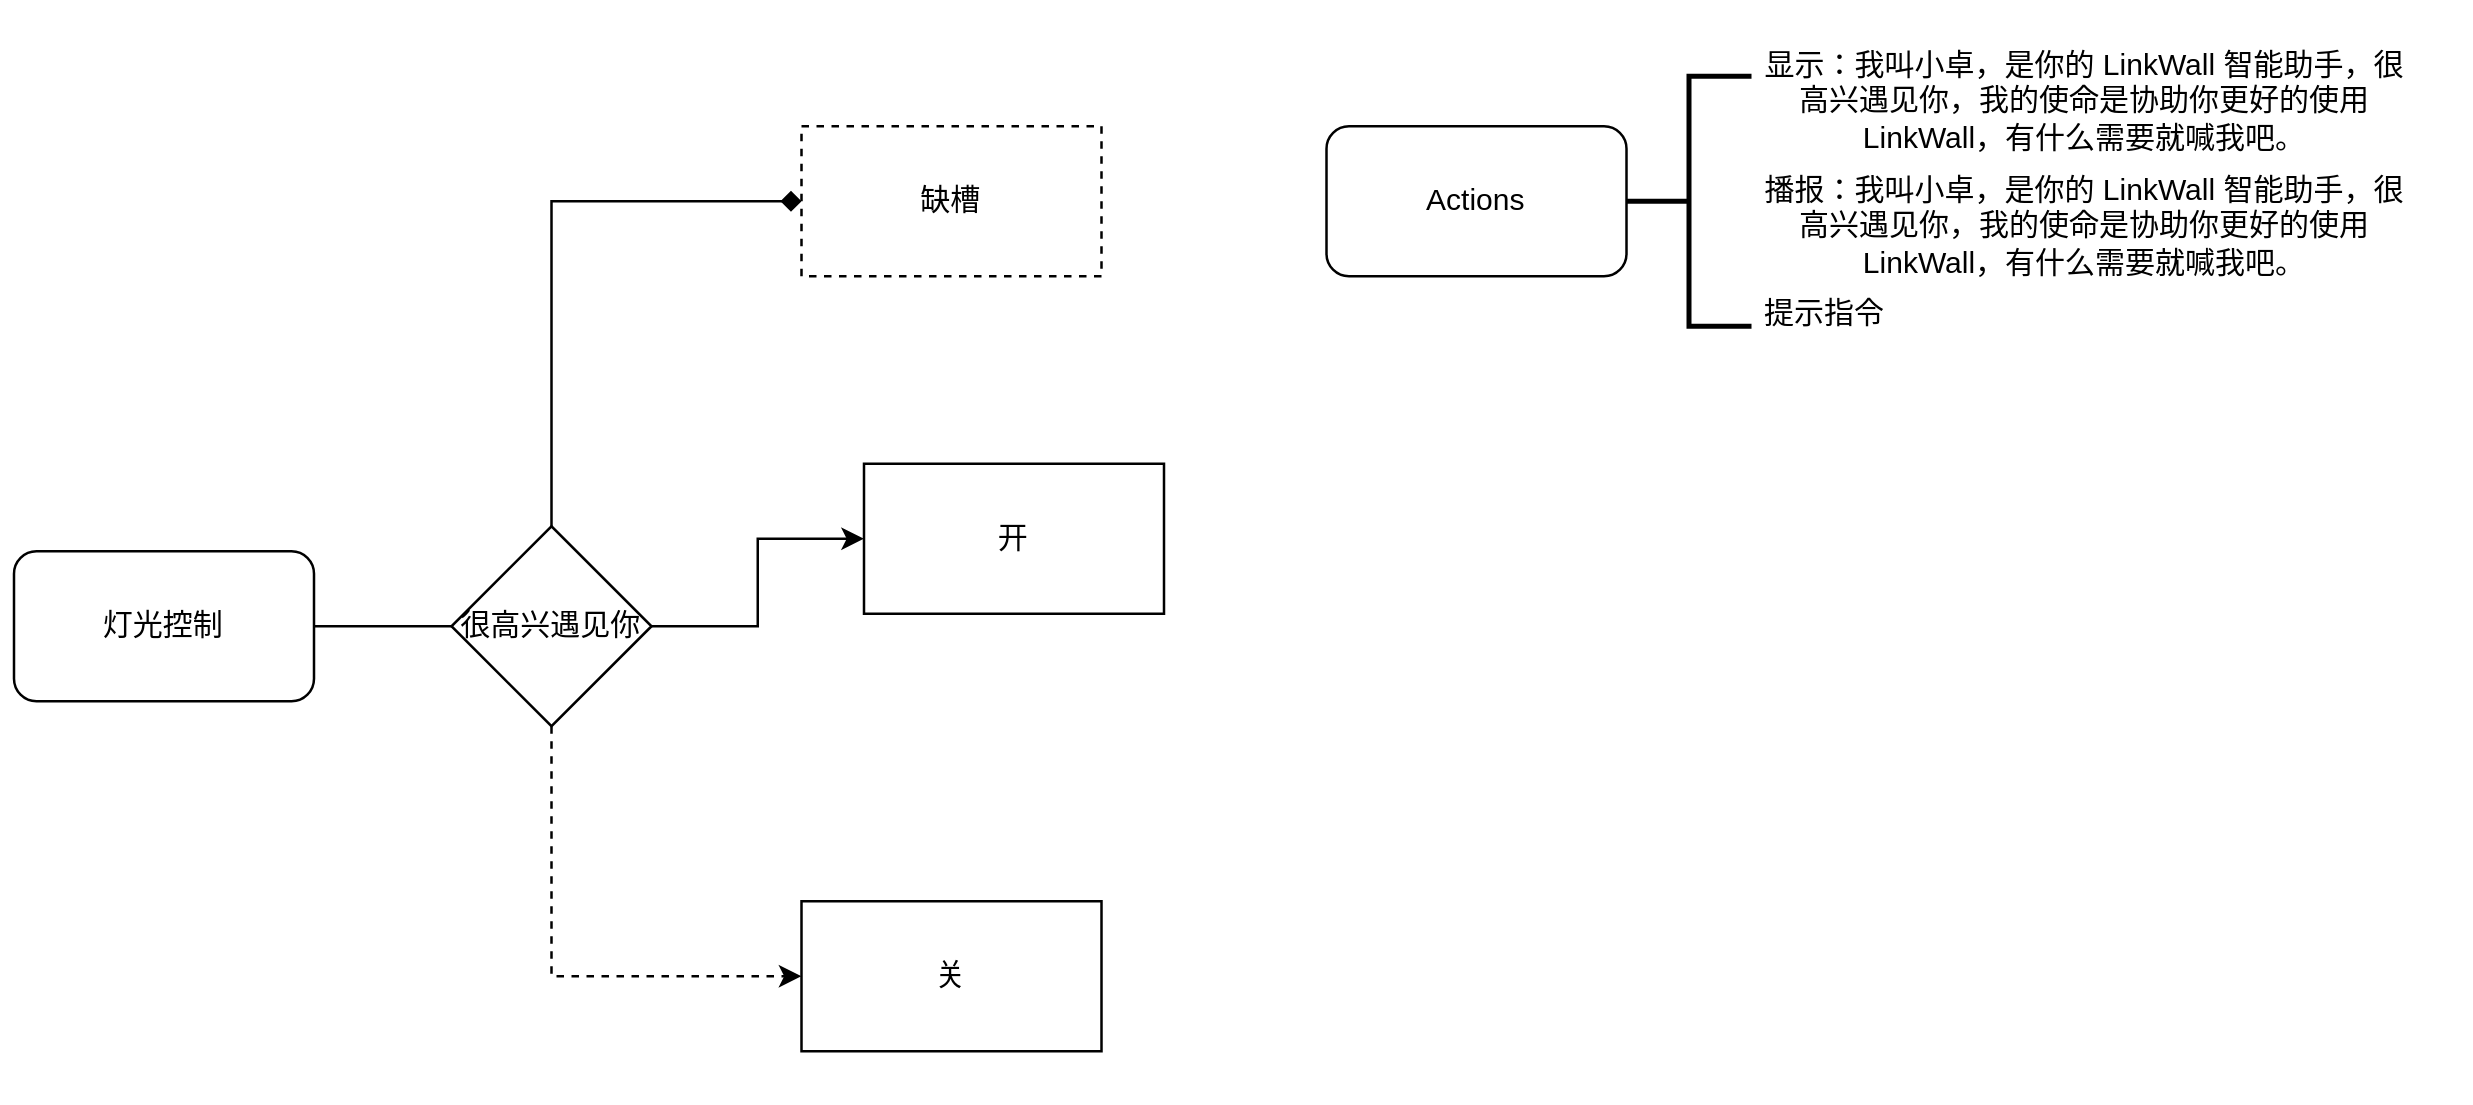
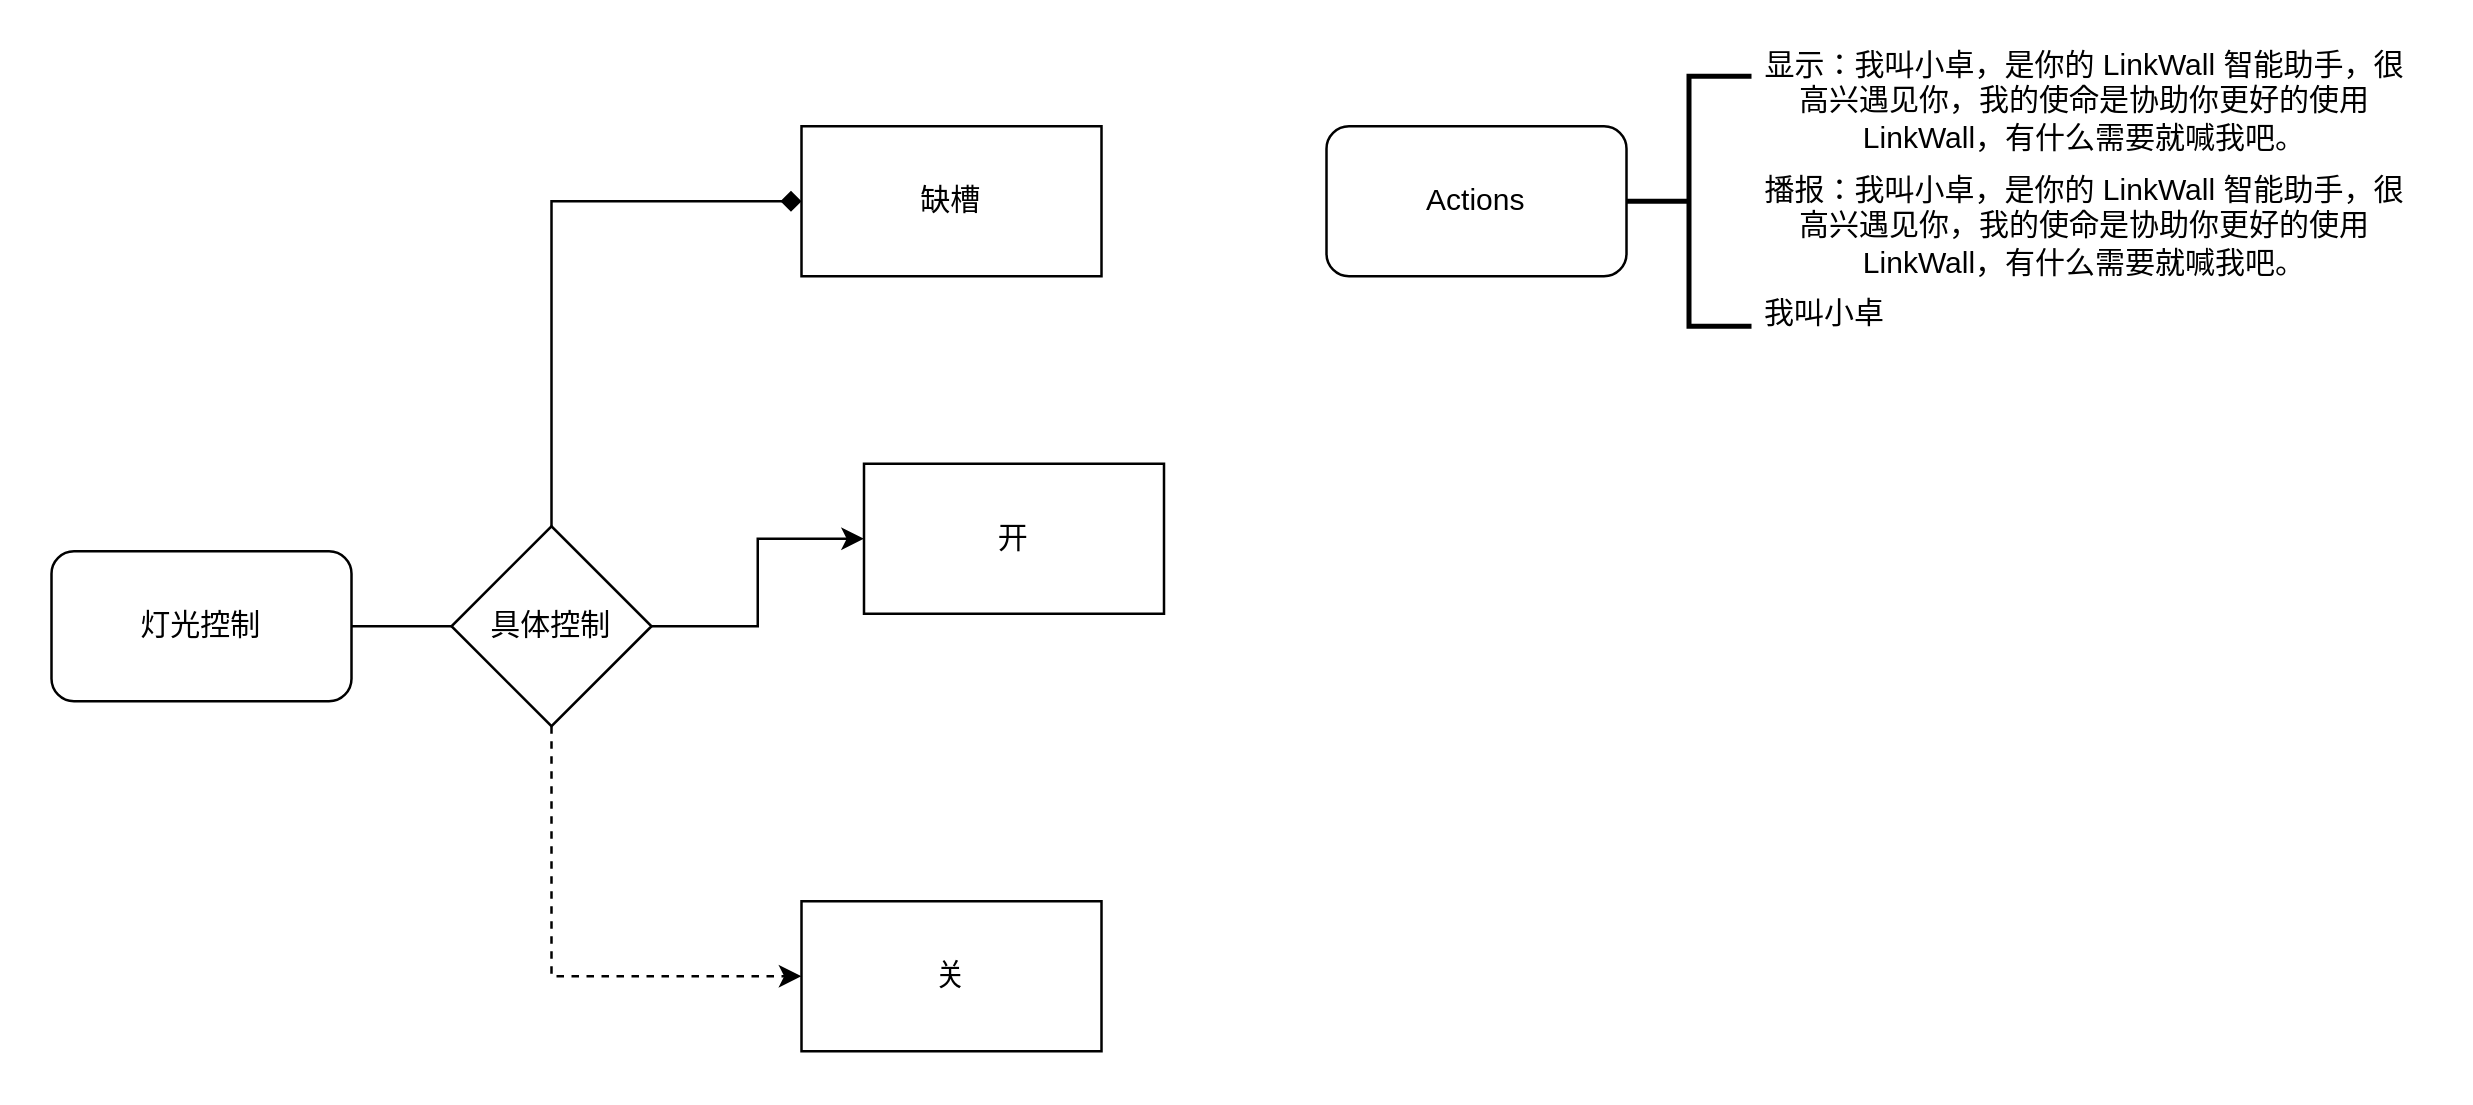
(951, 201) -> (951, 201)
(1825, 314) -> (1825, 314)
(164, 626) -> (201, 626)
(551, 626) -> (551, 626)
